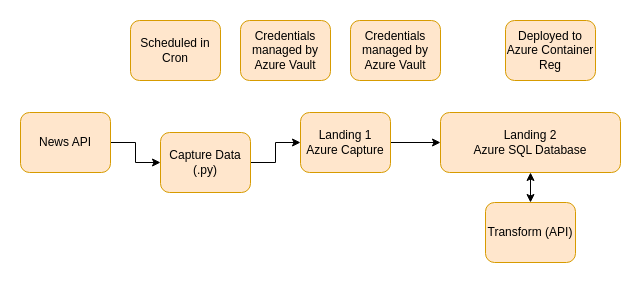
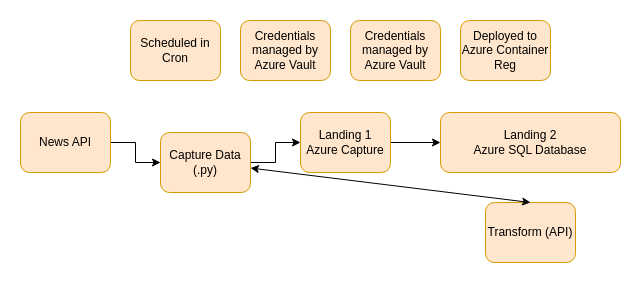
(551, 51) -> (506, 51)
(531, 188) -> (391, 185)
